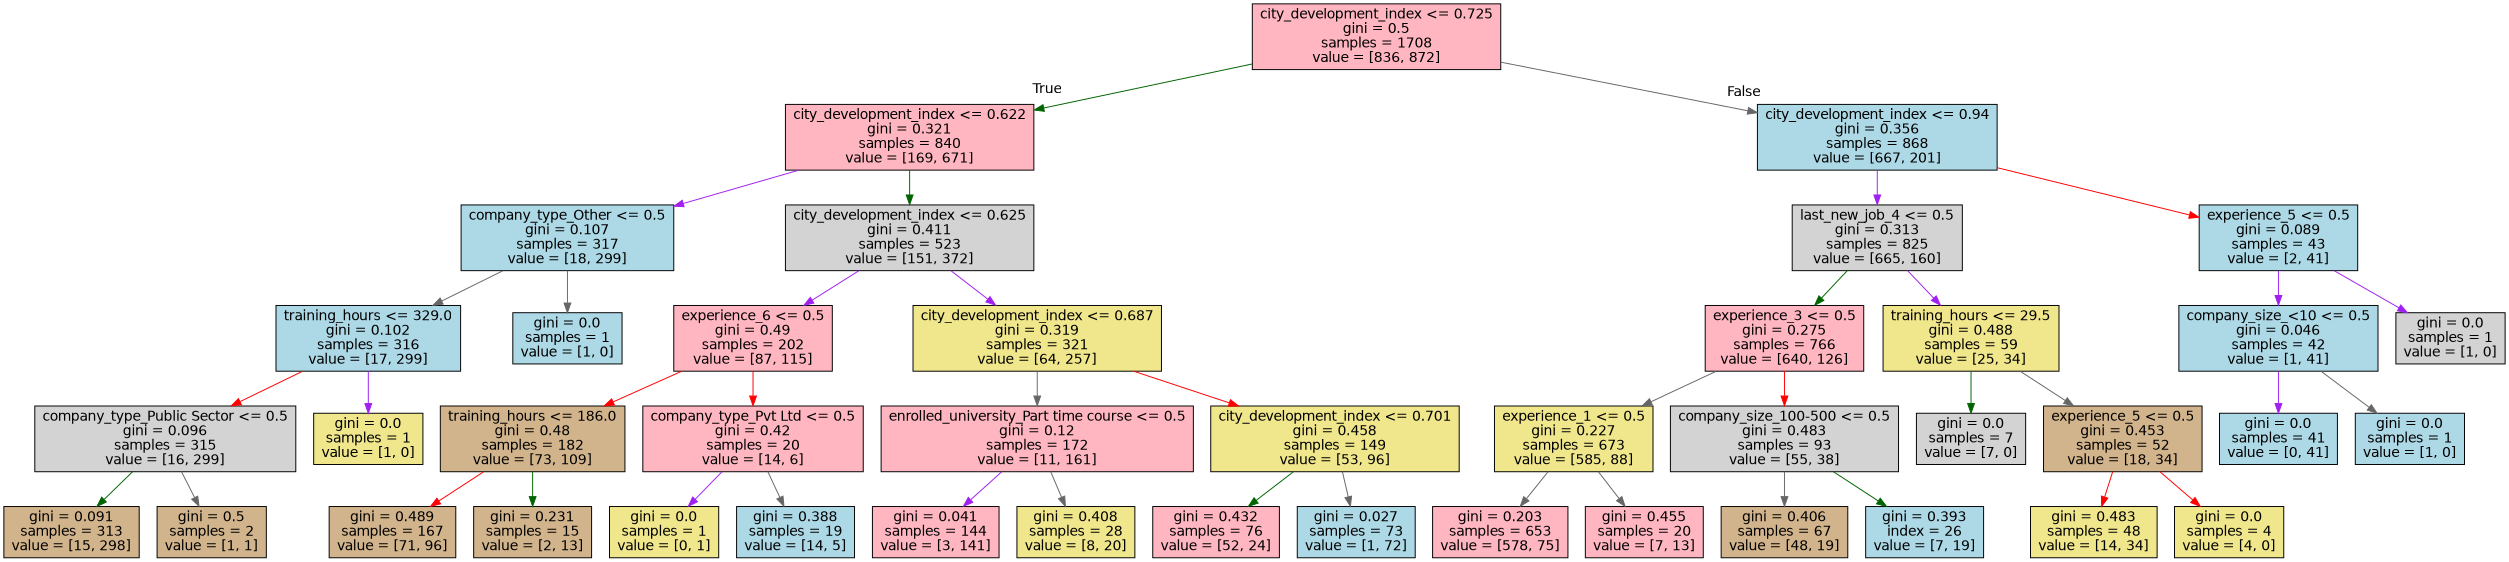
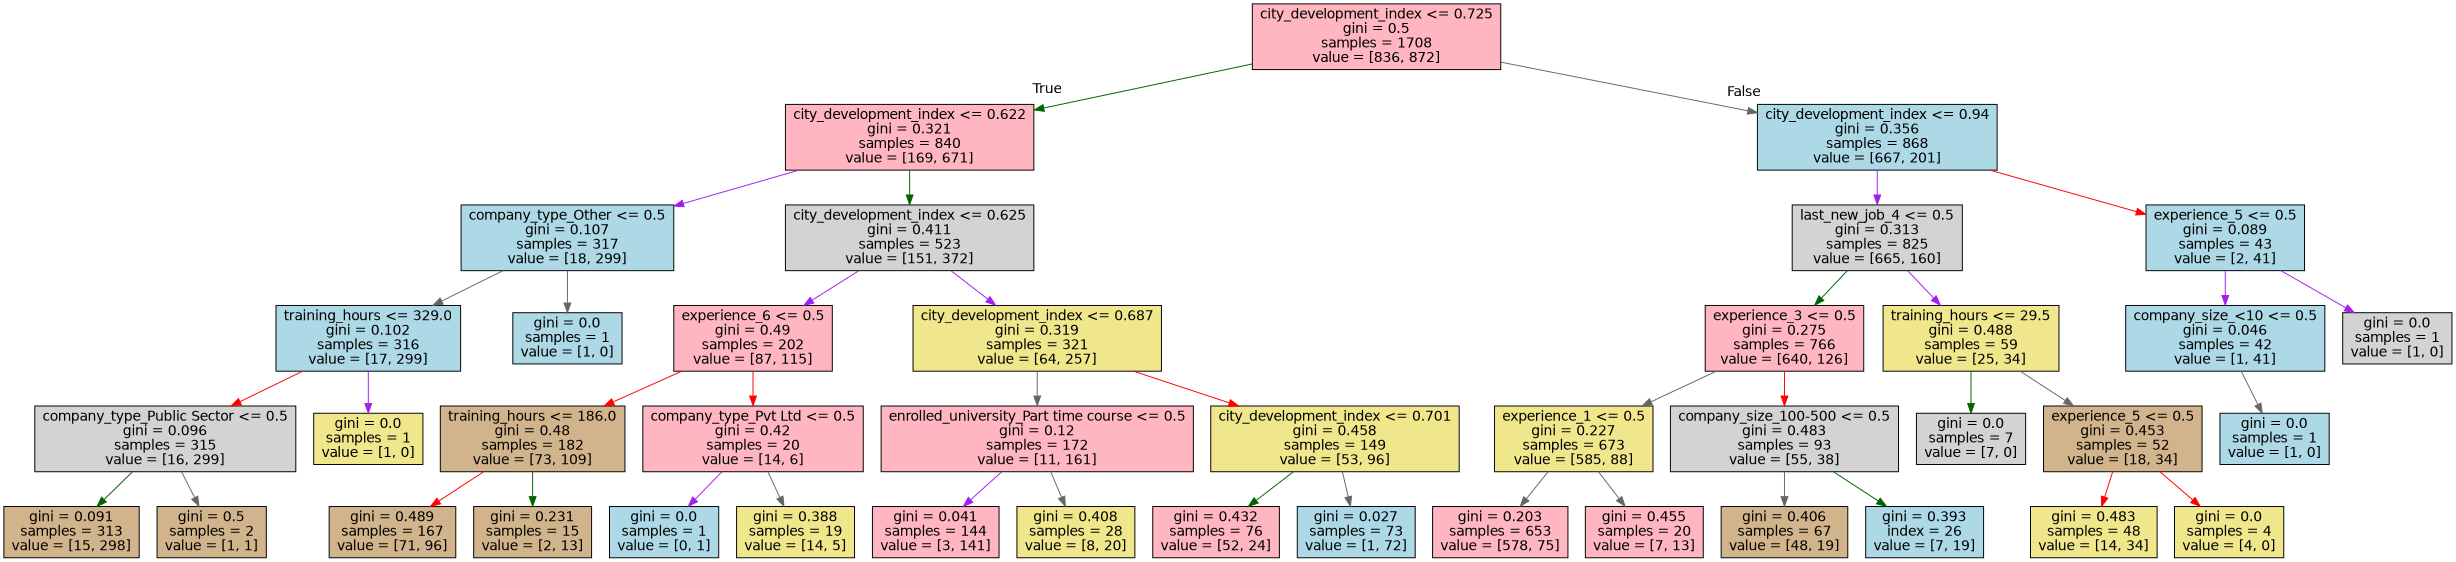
(2278, 439) -> none
(664, 532) -> (664, 532)
(796, 532) -> (796, 532)
